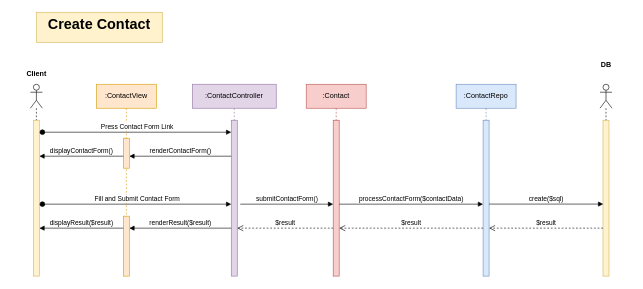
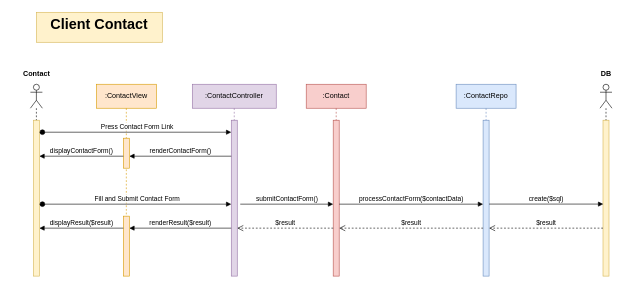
(99, 21) -> (99, 21)
(606, 65) -> (606, 74)
(37, 74) -> (37, 74)
